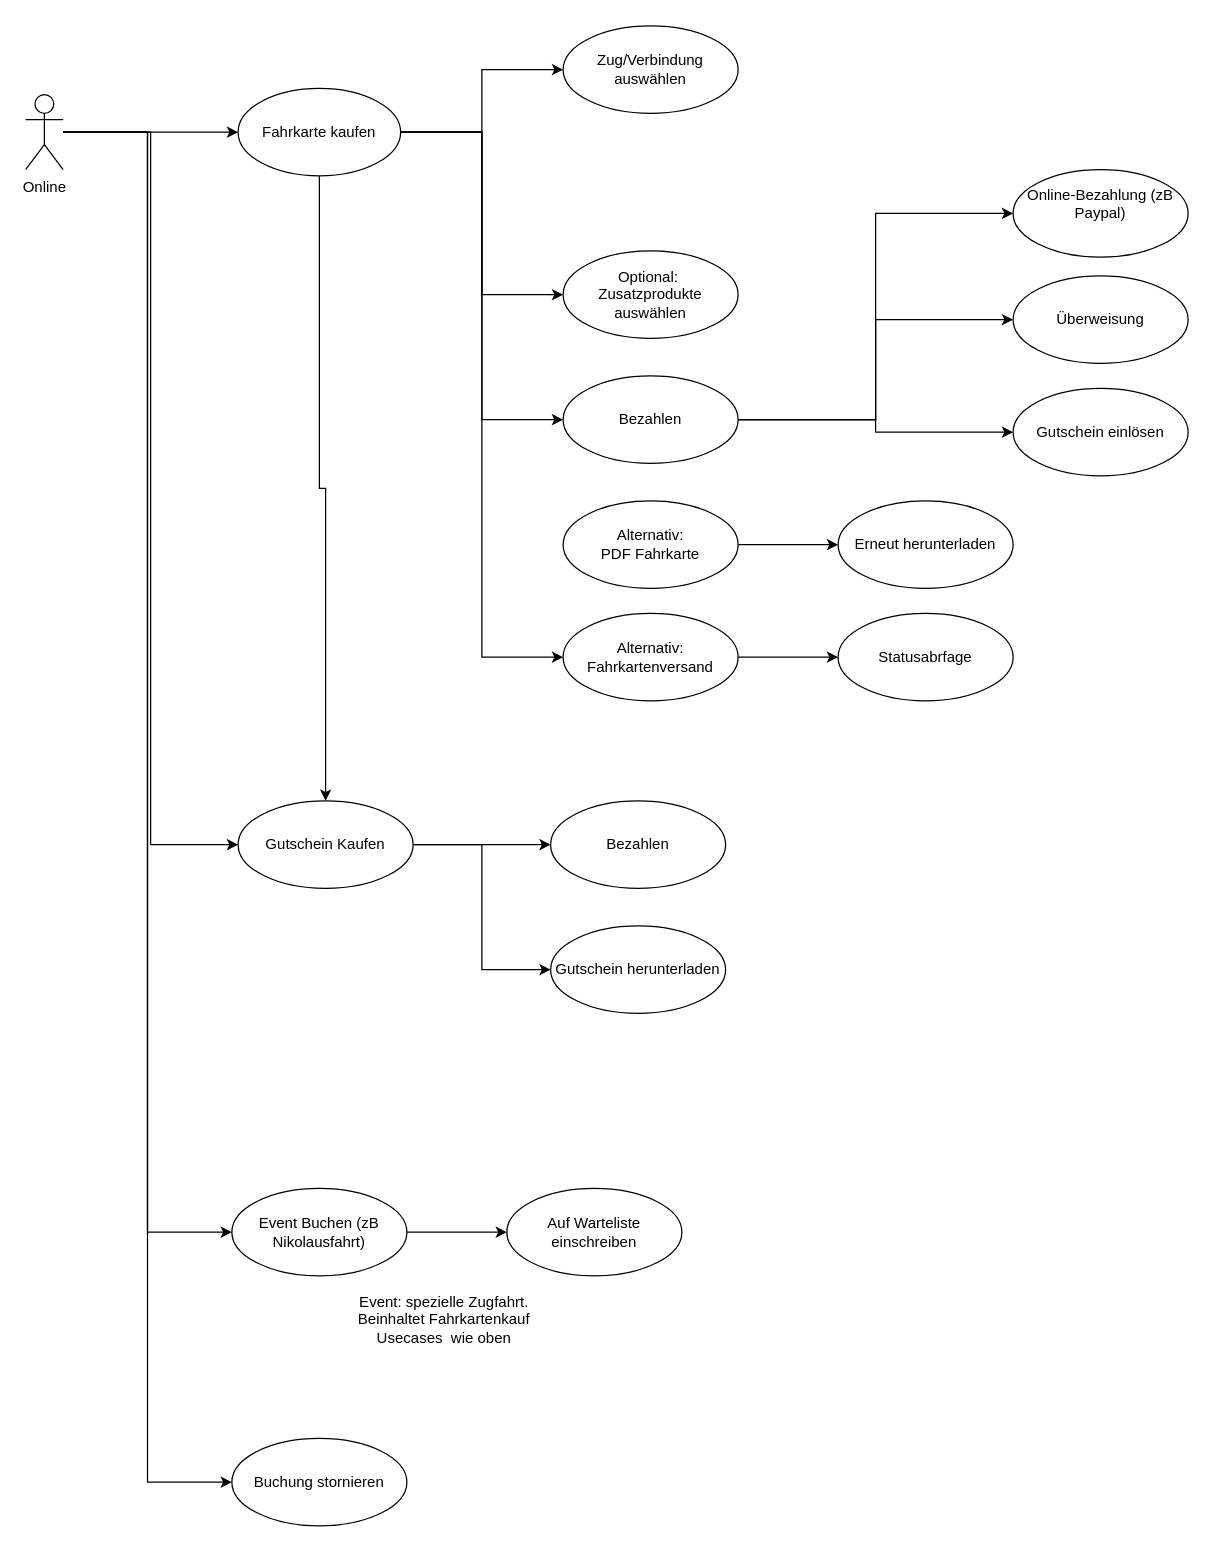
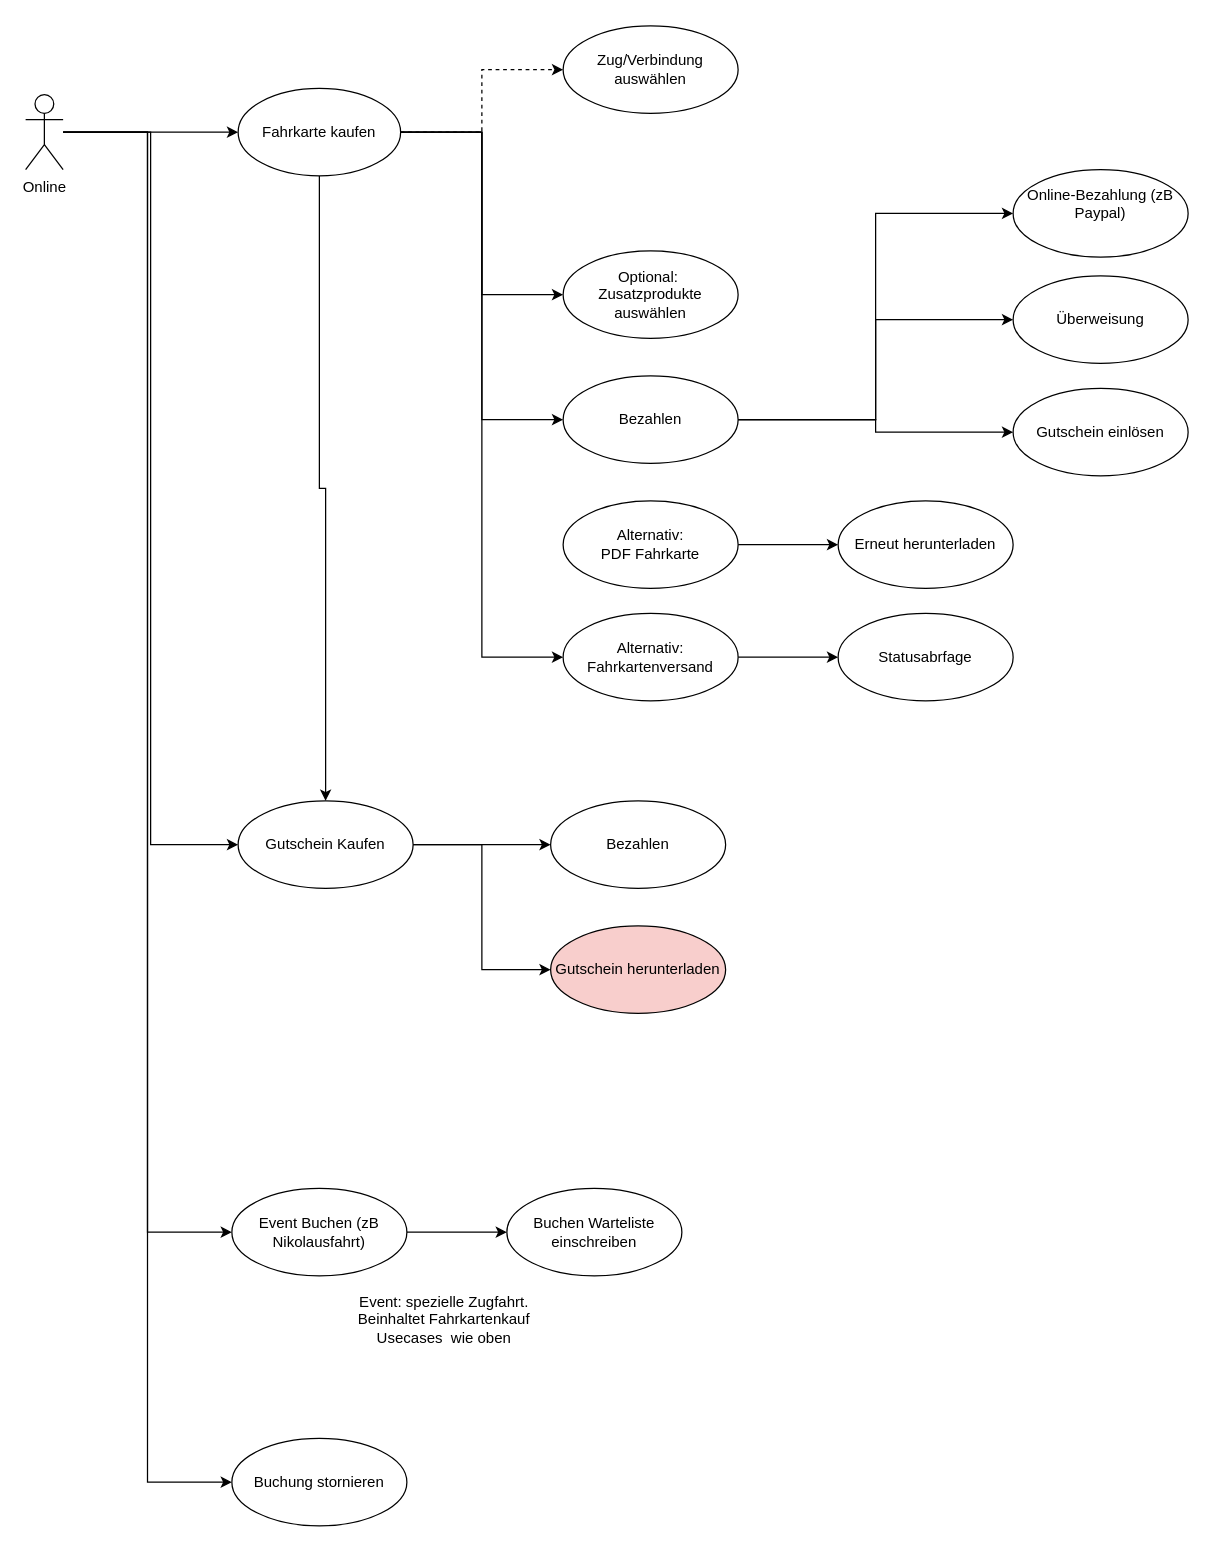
(489, 69) -> (489, 69)
(638, 969) -> (638, 969)
(594, 1232) -> (594, 1232)
